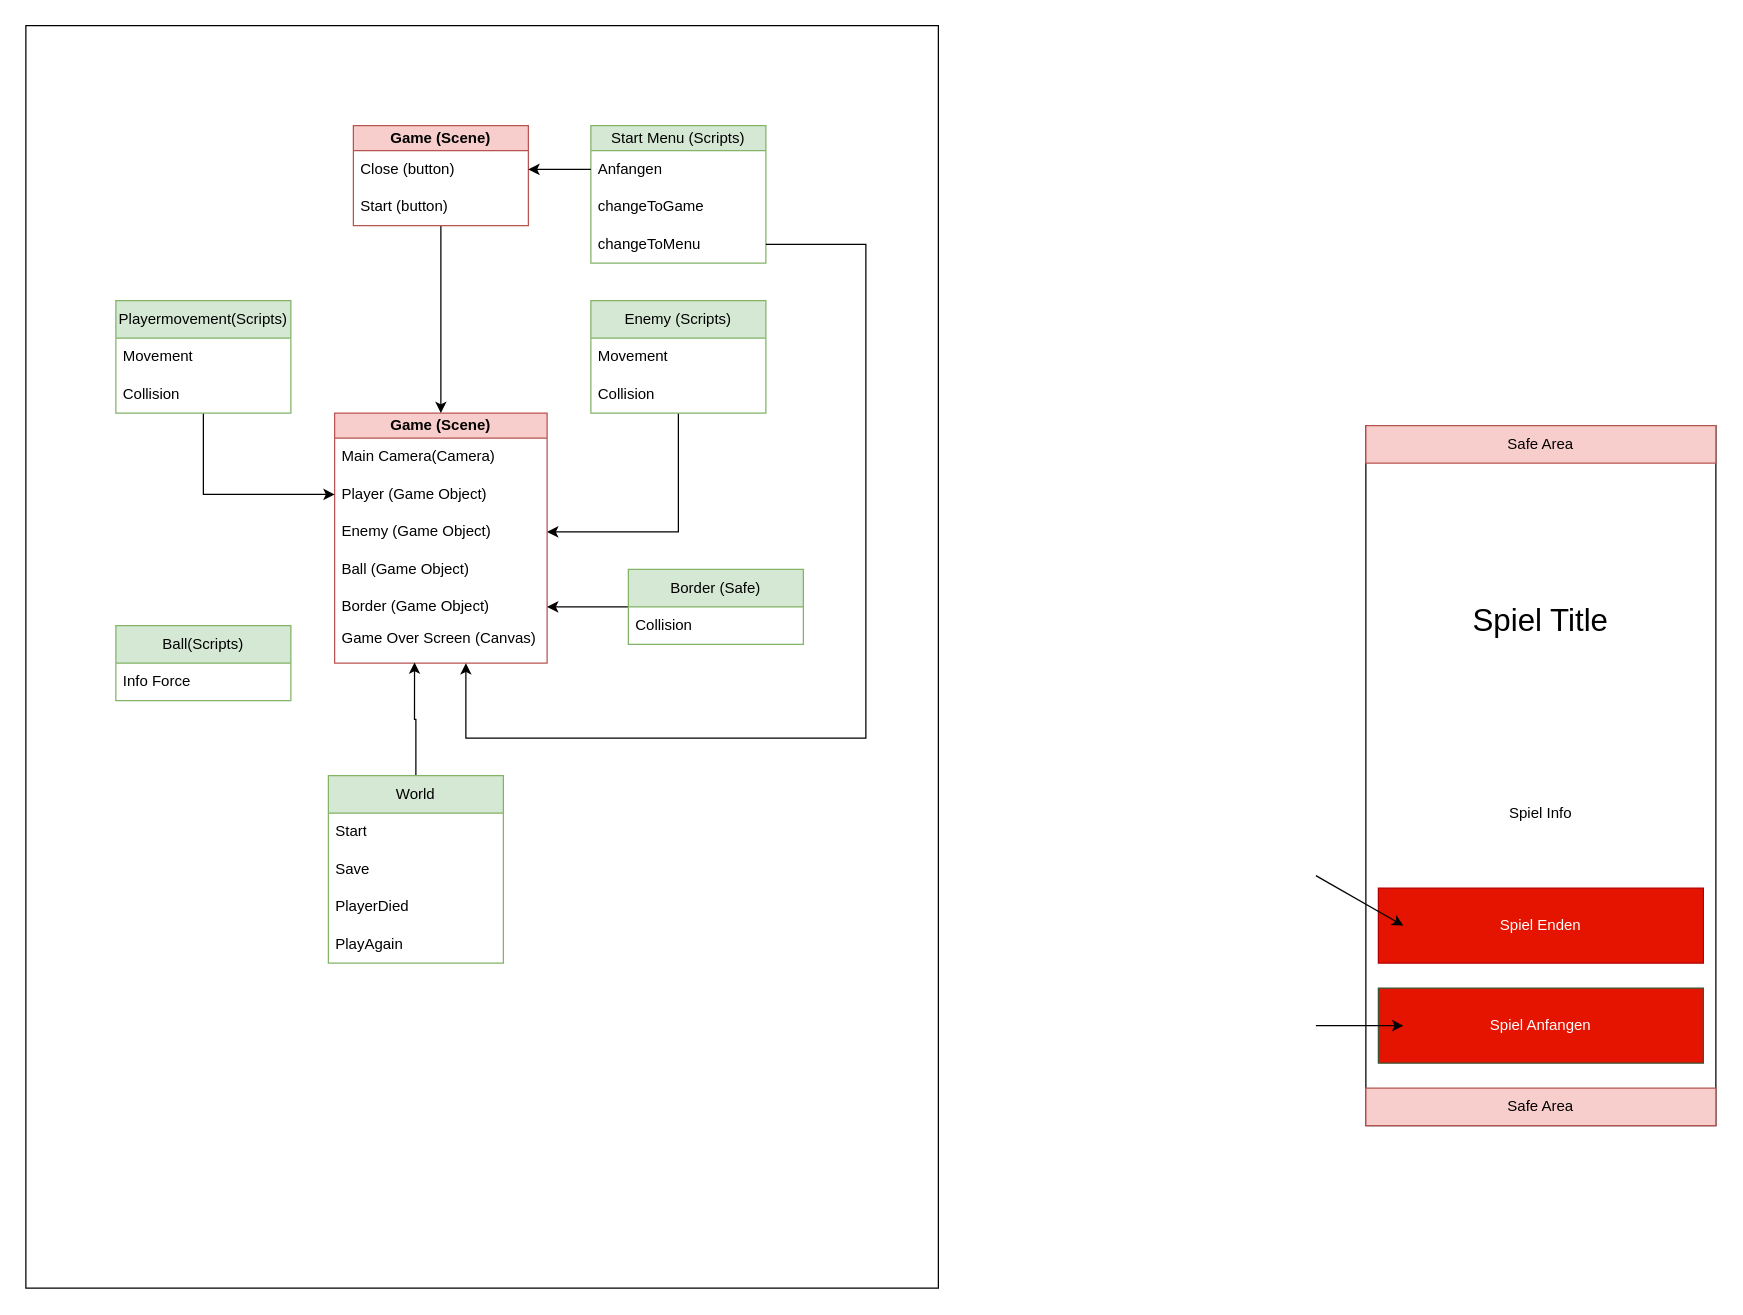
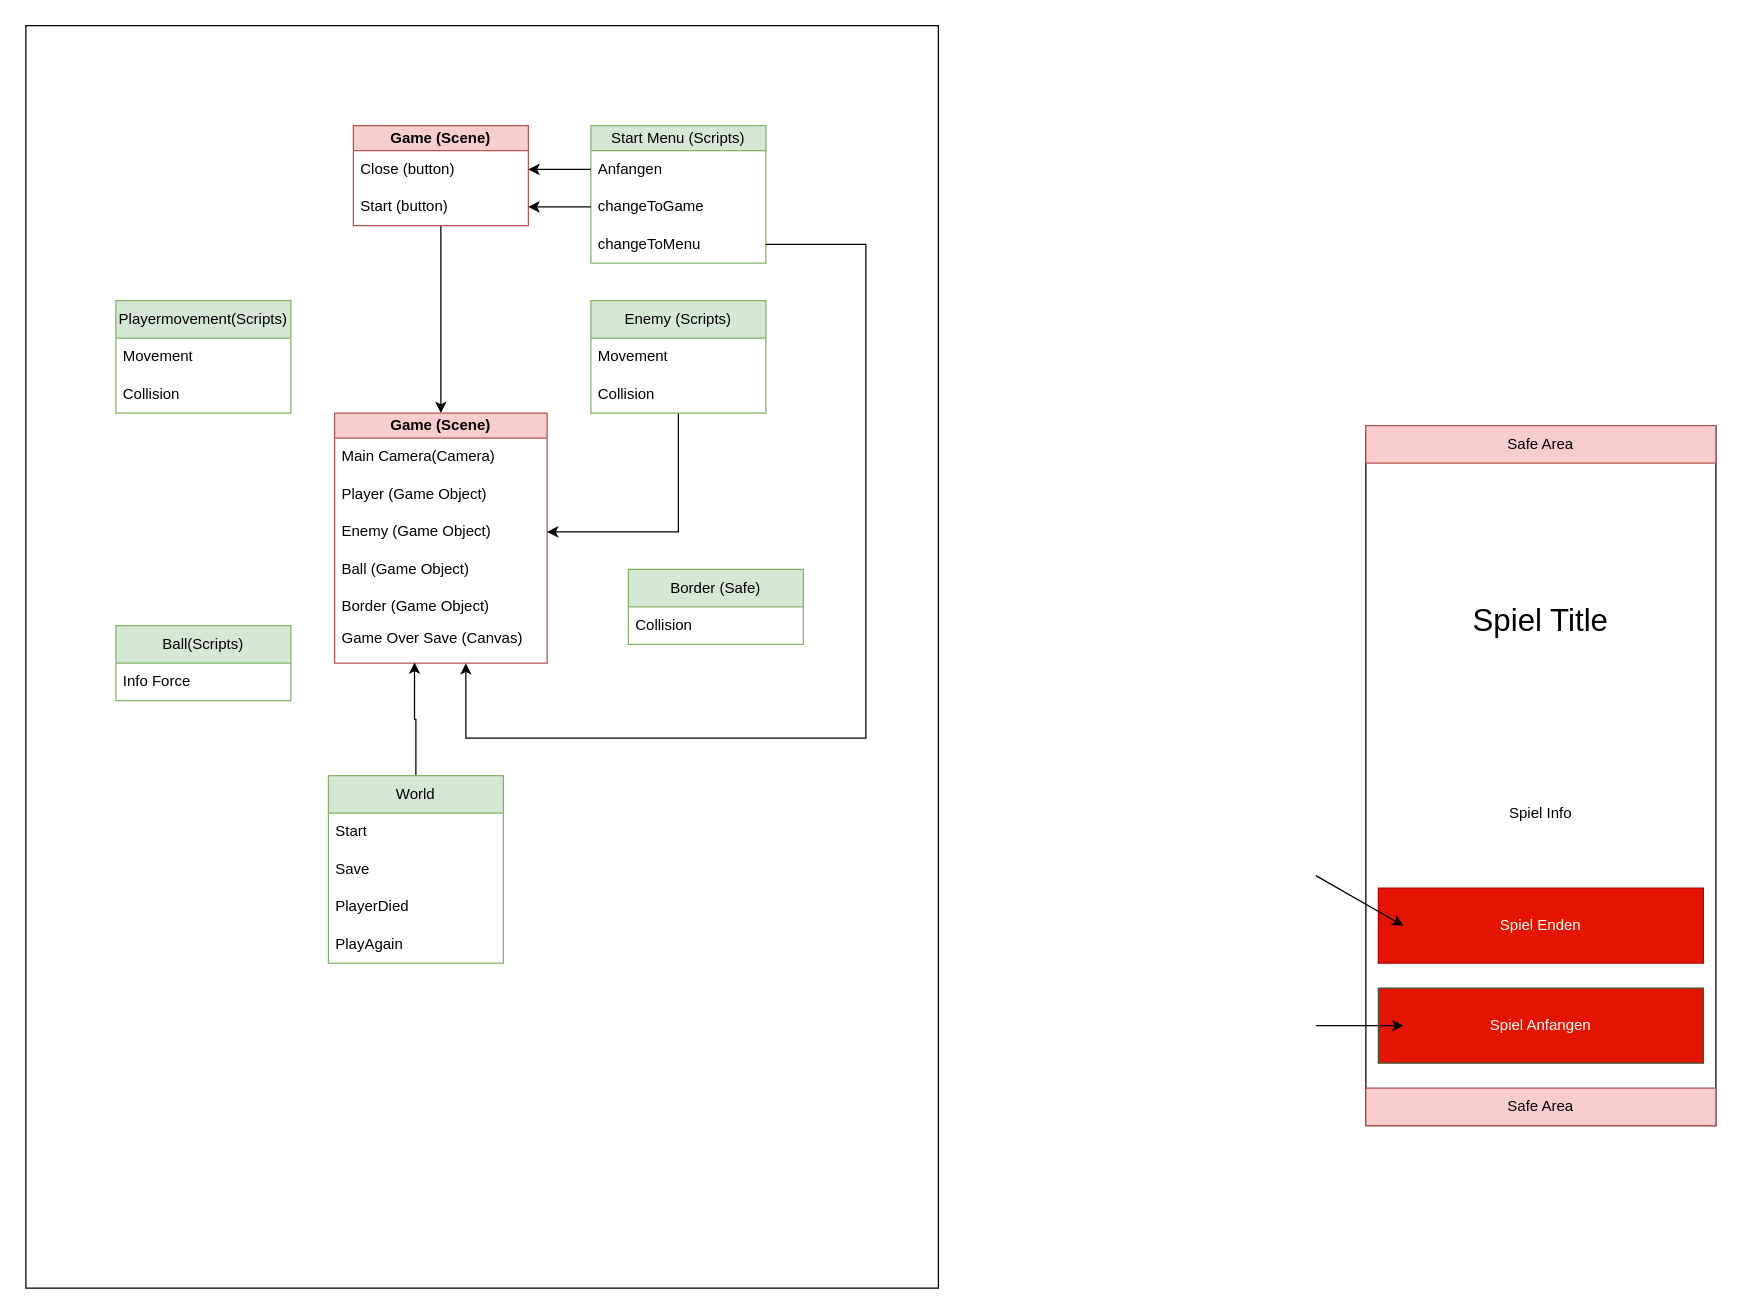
none -> (562, 207)
(225, 494) -> none
(591, 607) -> none
(441, 644) -> (433, 644)
